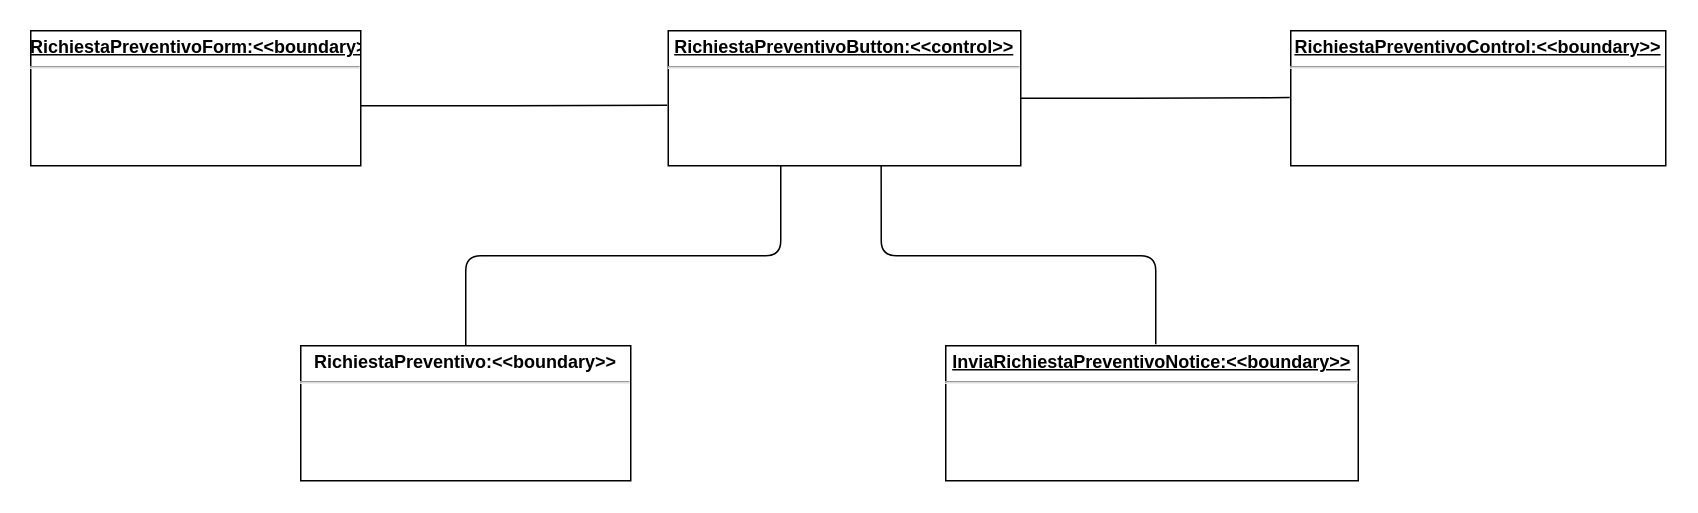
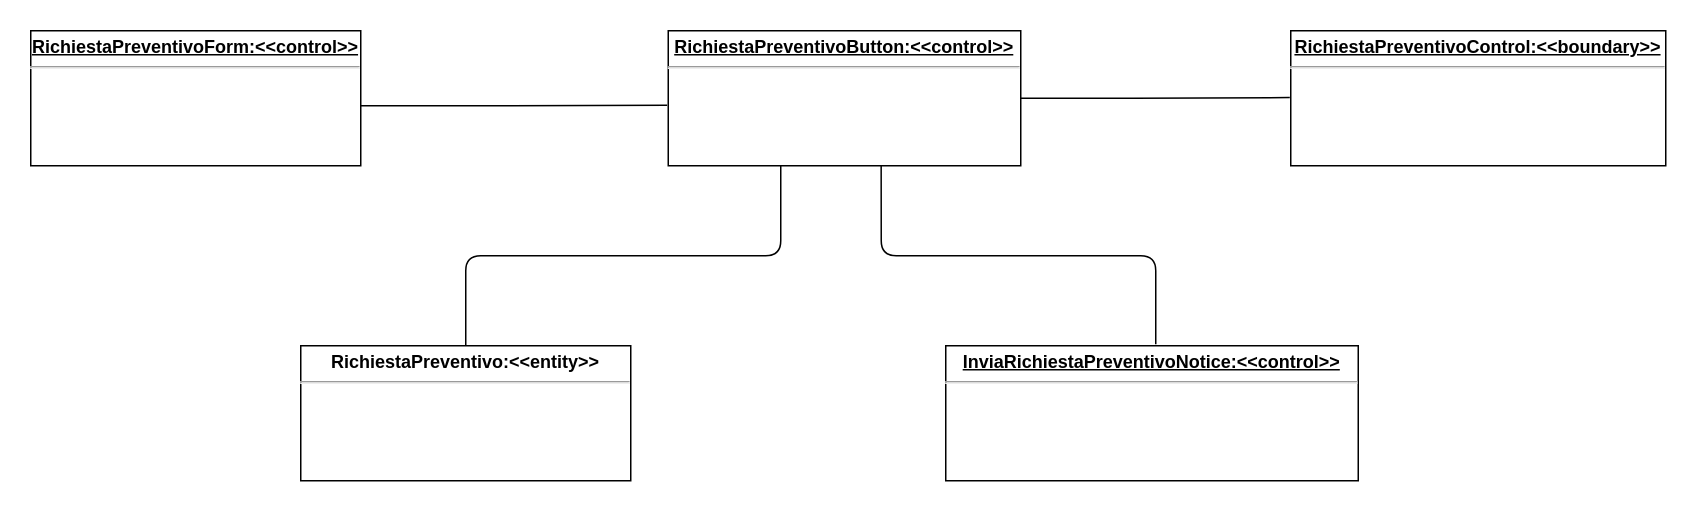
(203, 42) -> (195, 42)
(453, 357) -> (440, 357)
(1148, 357) -> (1141, 357)
